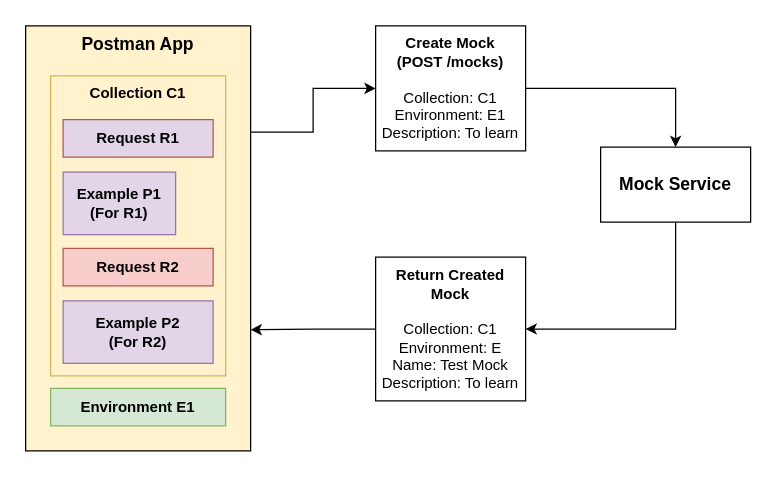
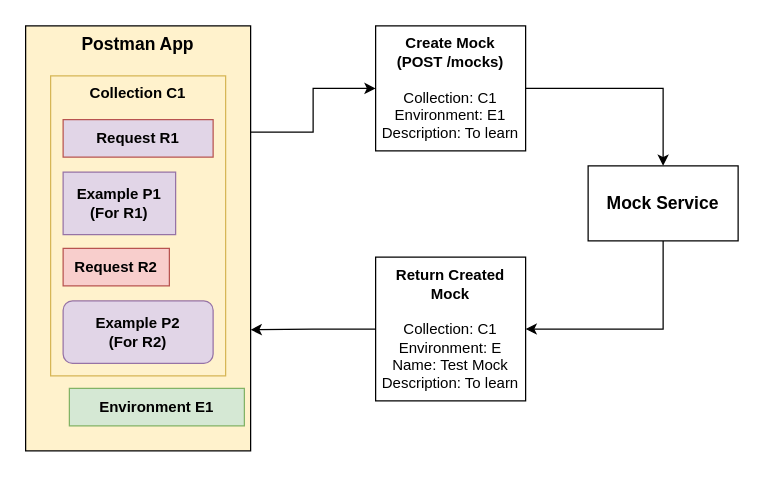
(676, 184) -> (663, 203)
(138, 267) -> (116, 267)
(138, 332) -> (138, 332)
(138, 407) -> (157, 407)
